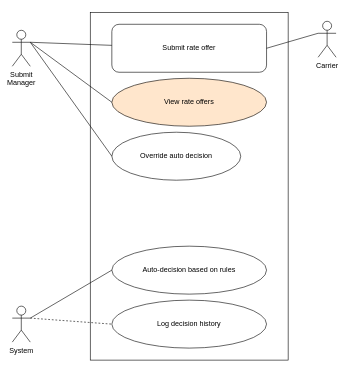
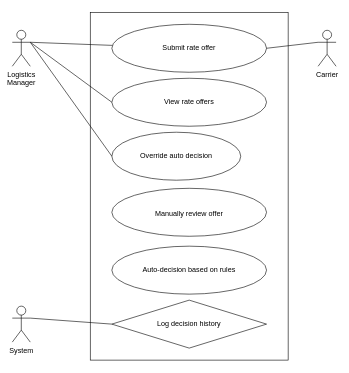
(327, 39) -> (327, 48)
(189, 48) -> (189, 48)
(22, 79) -> (22, 79)
(189, 102) -> (189, 102)
none -> (189, 212)
(72, 294) -> none
(73, 321) -> (73, 321)
(189, 324) -> (189, 324)
